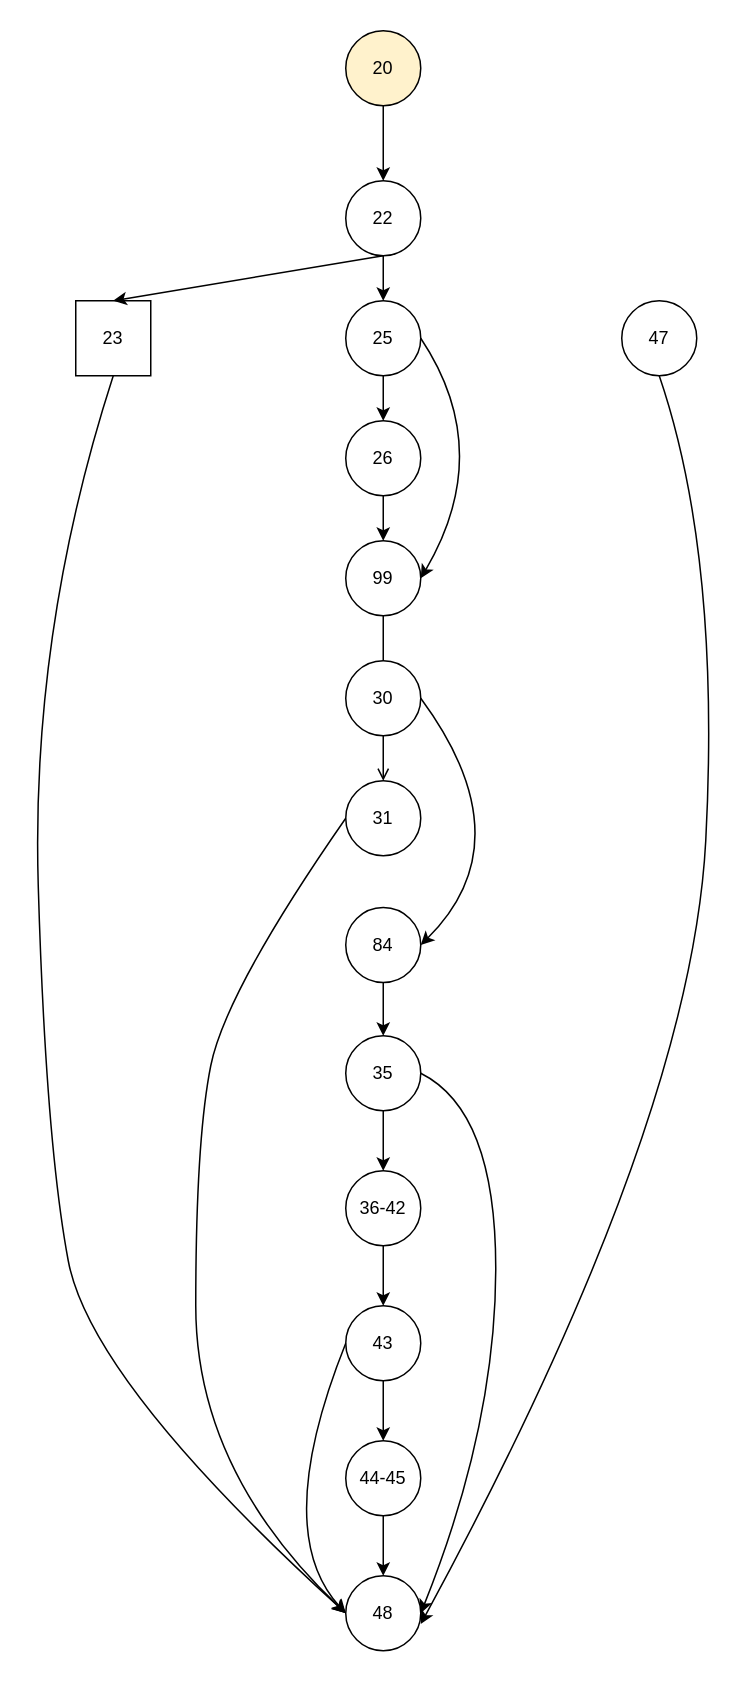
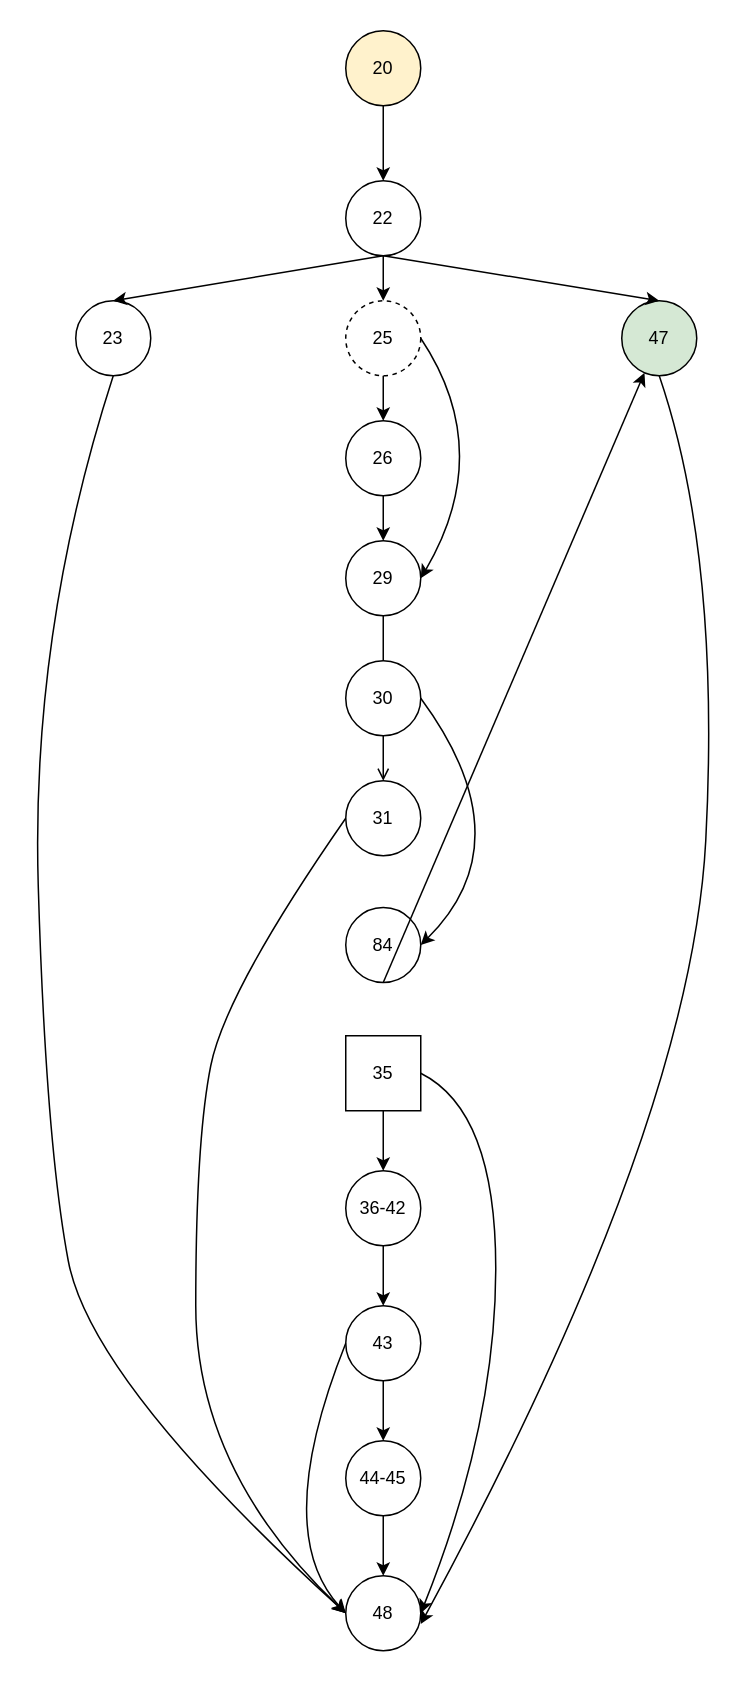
none -> (518, 278)
(113, 338) -> (113, 338)
(383, 338) -> (383, 338)
(659, 338) -> (659, 338)
(383, 578) -> (383, 578)
(383, 1004) -> (555, 582)
(383, 1073) -> (383, 1073)
